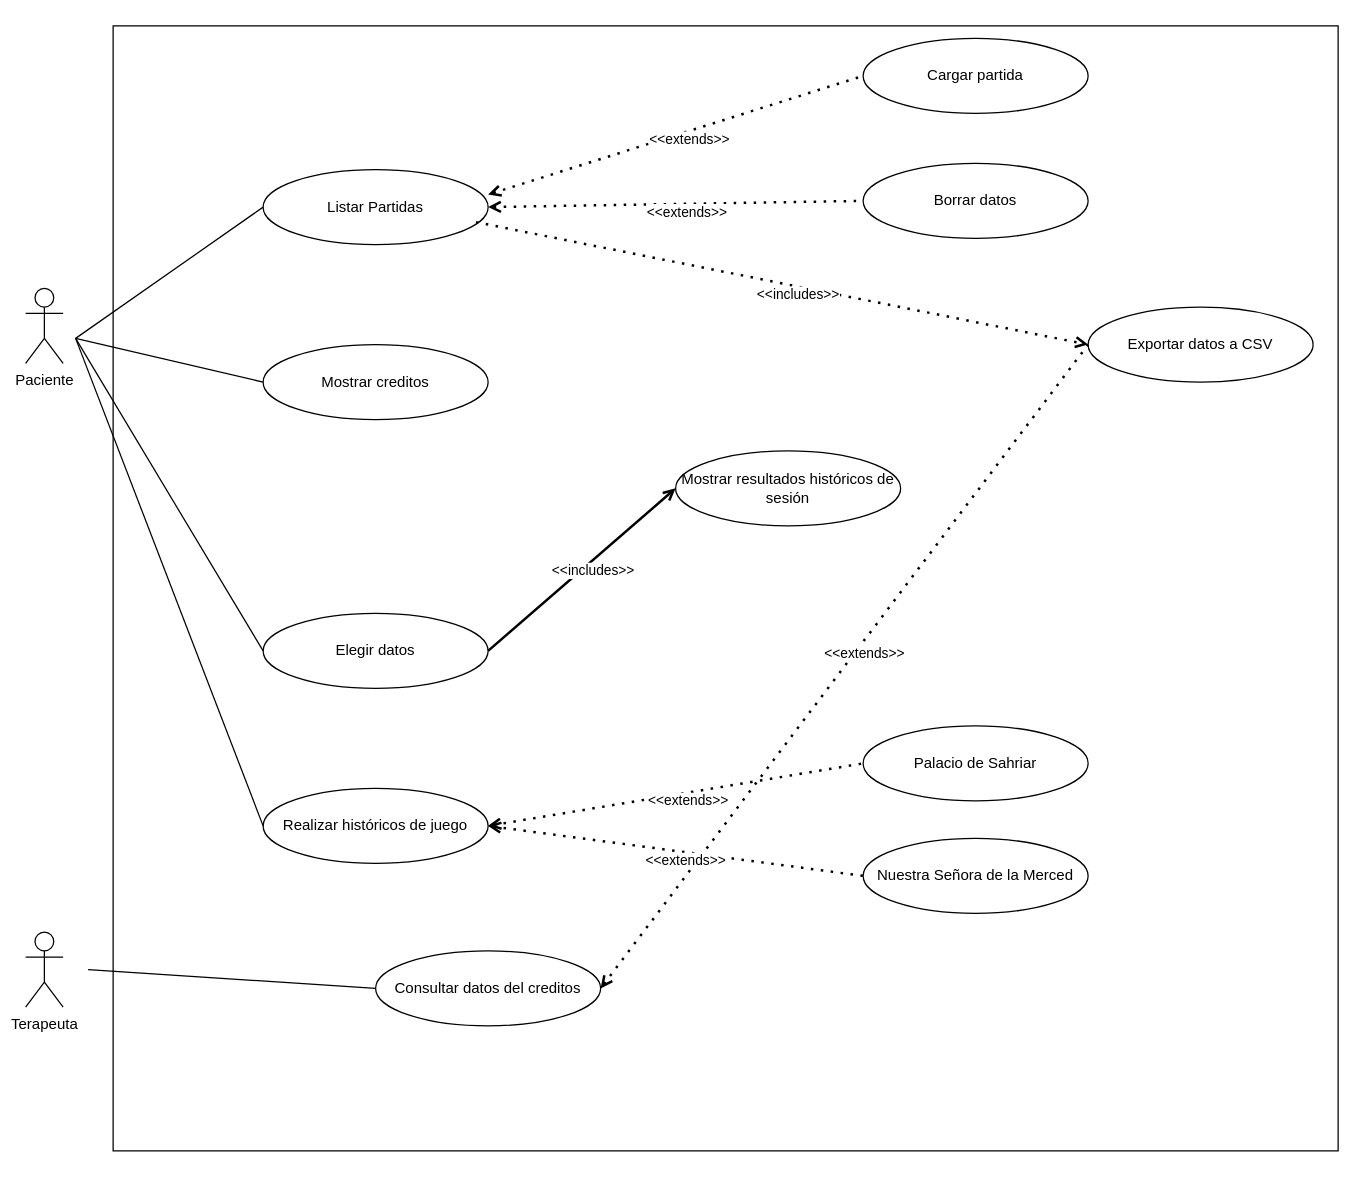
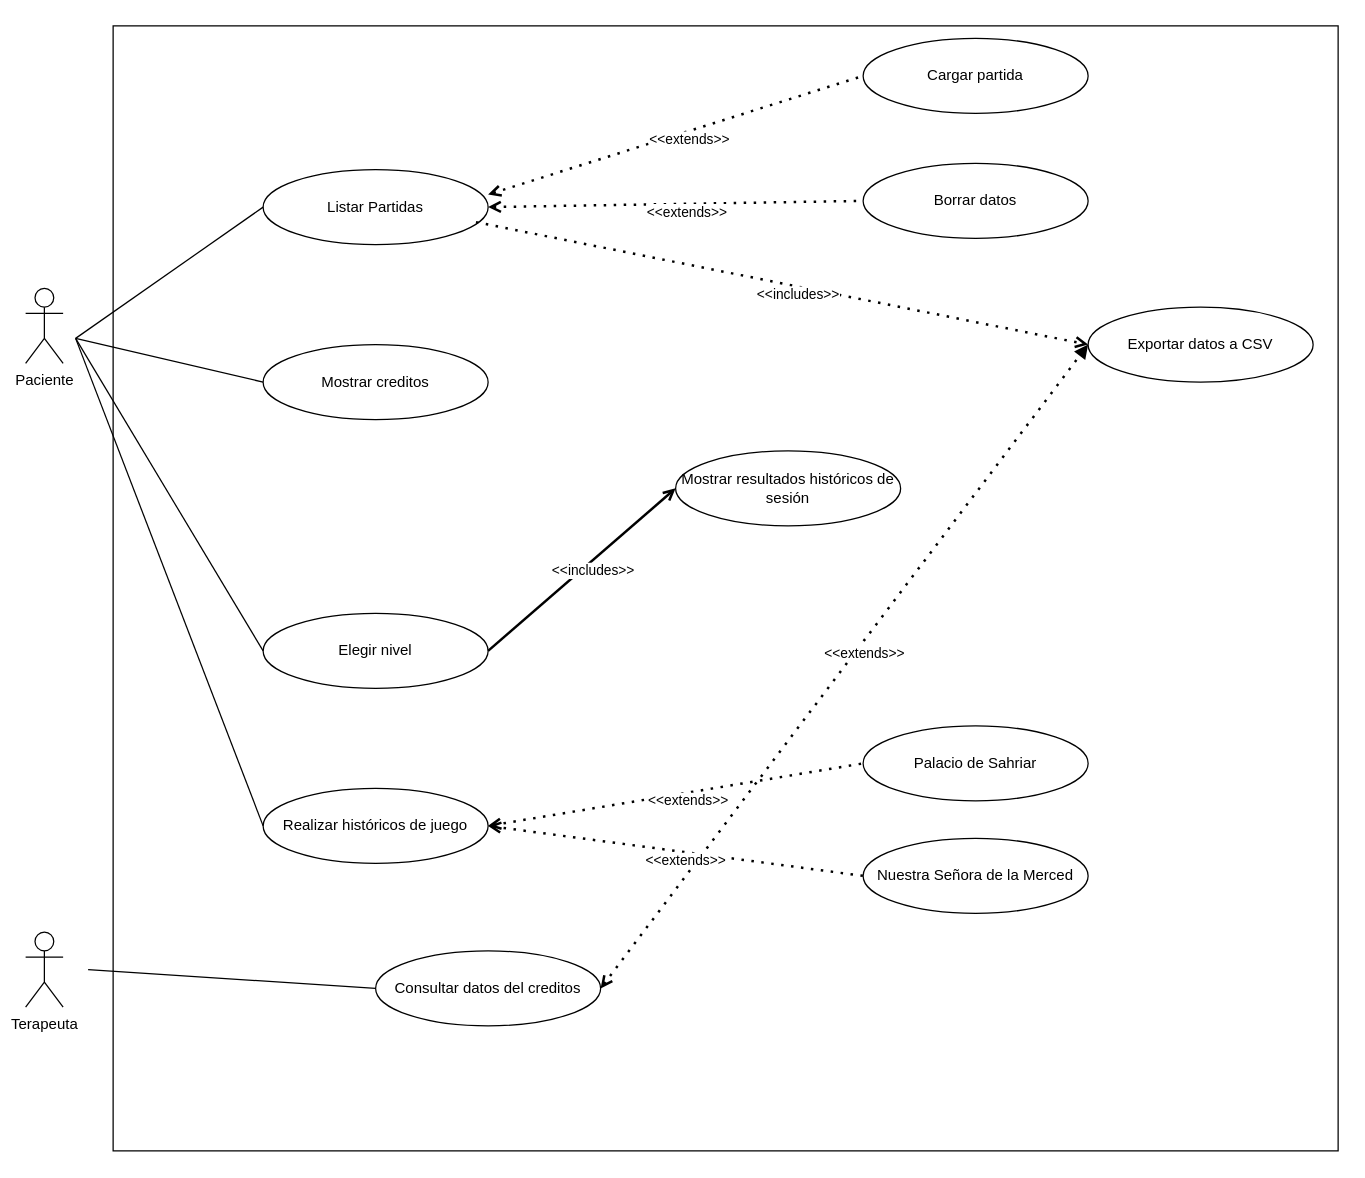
(1083, 351) -> (1079, 356)
(376, 651) -> (376, 651)
